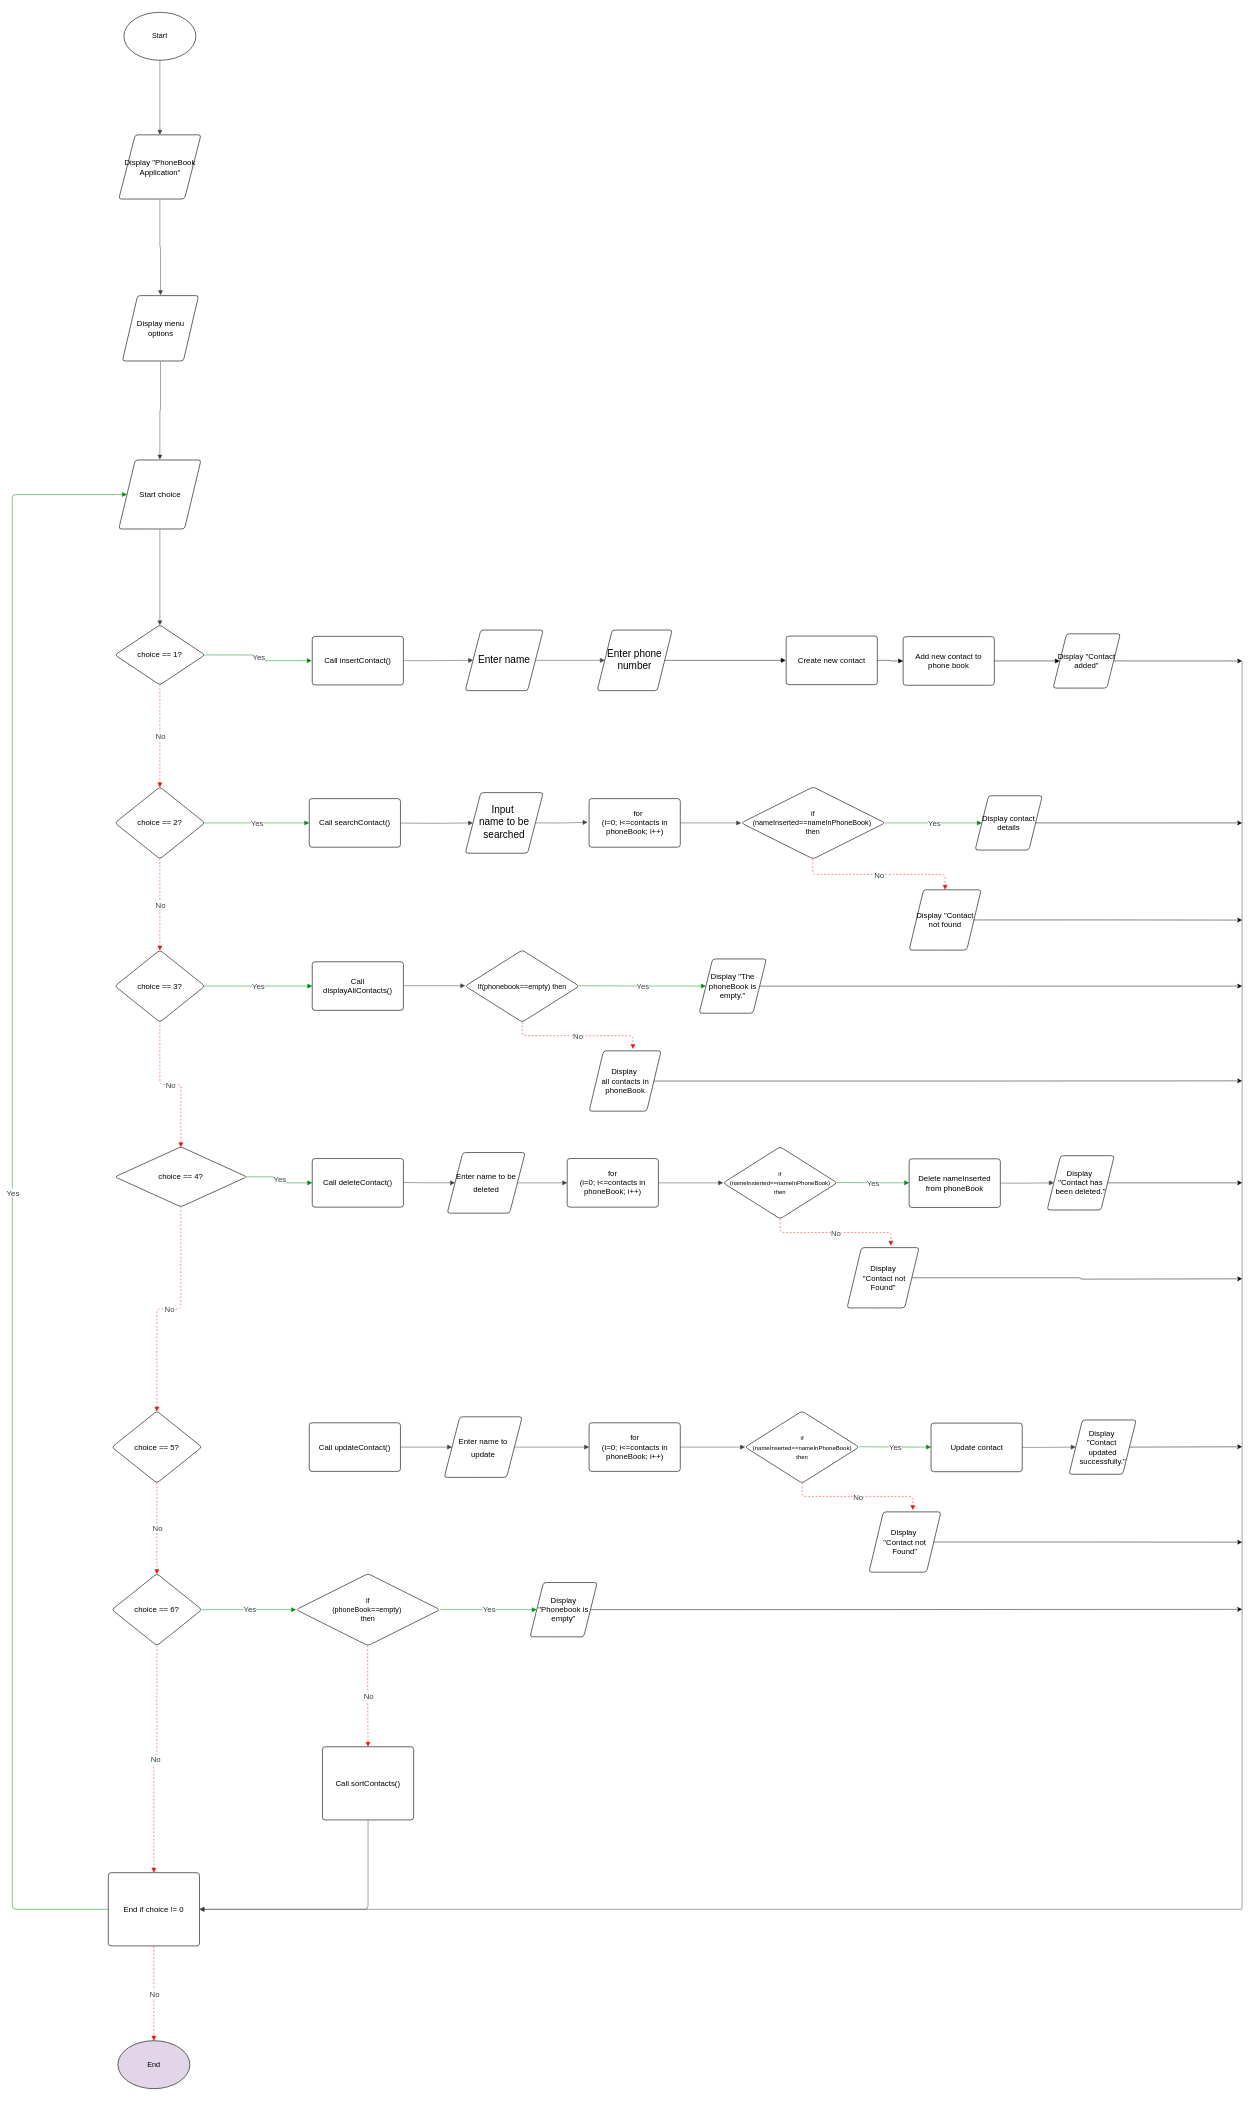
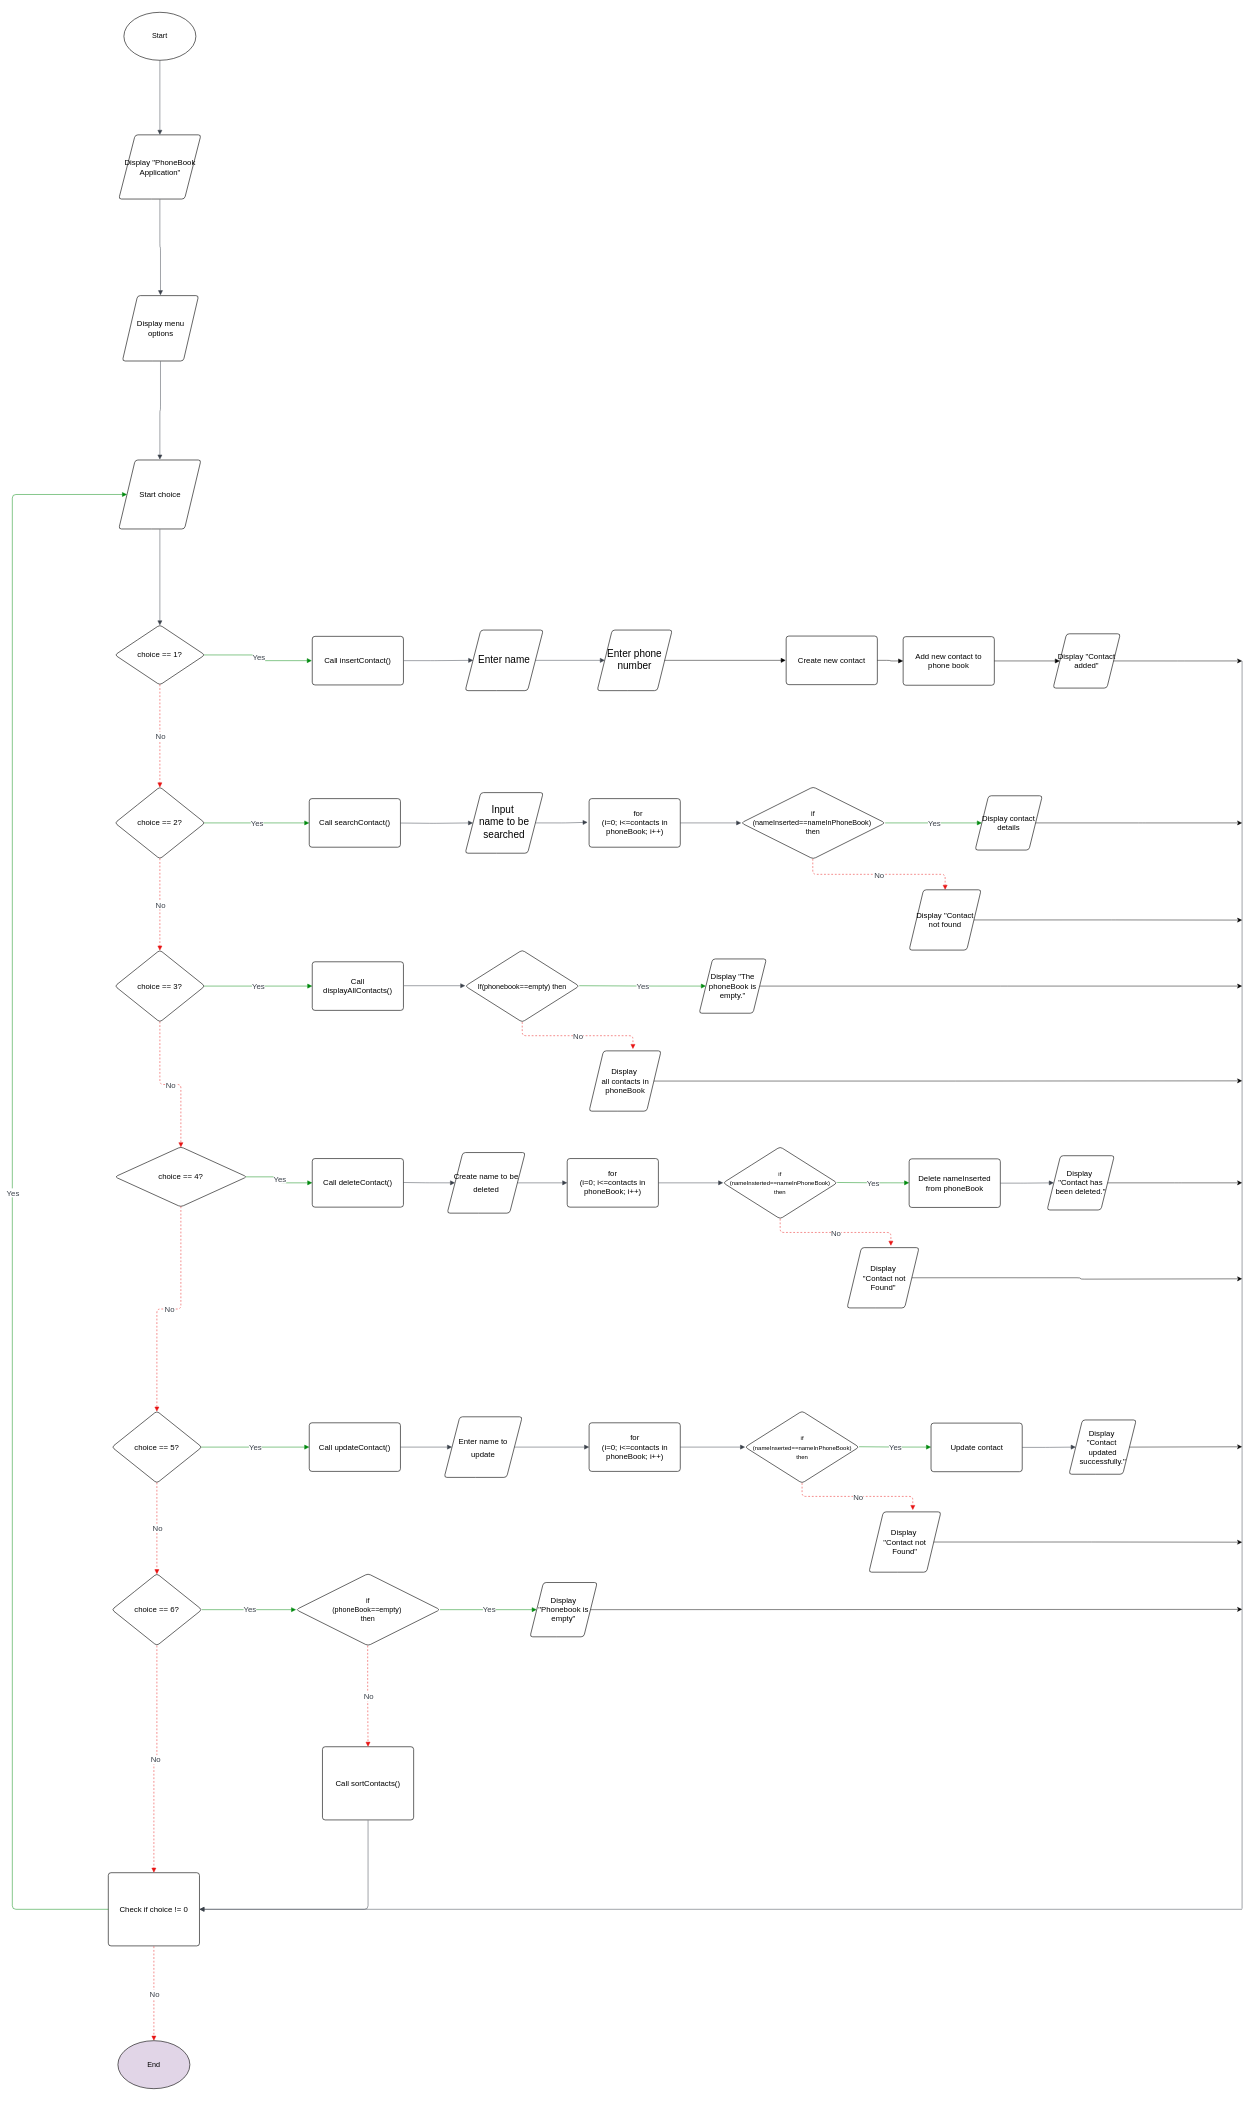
(486, 1183) -> (486, 1183)
none -> (253, 1447)
(154, 1910) -> (154, 1910)
